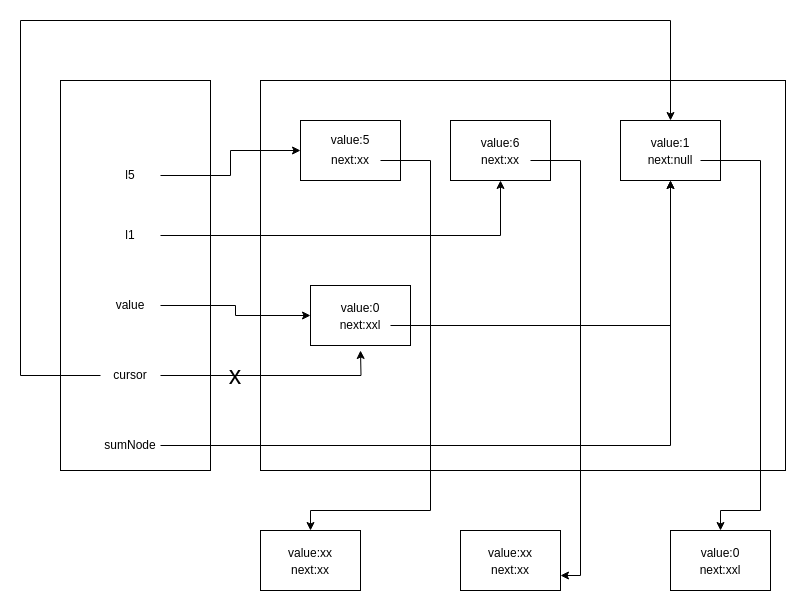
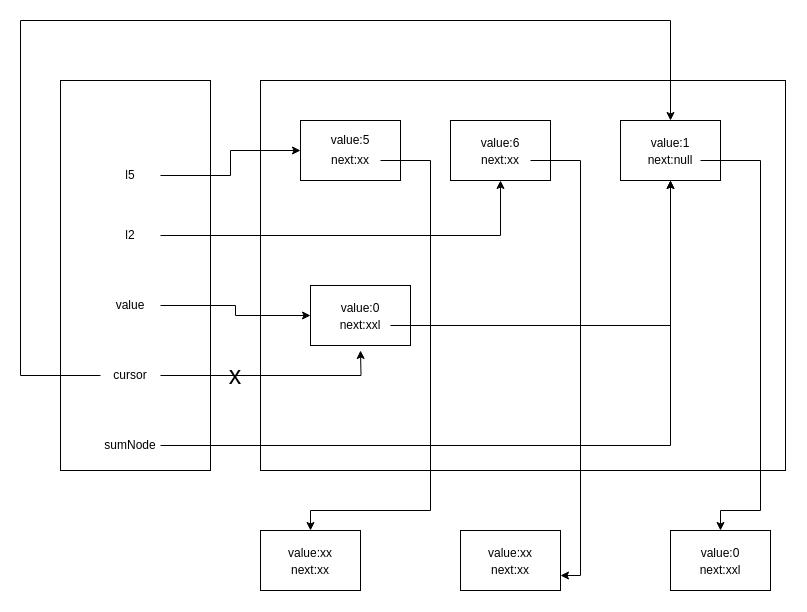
(131, 236) -> (131, 236)
